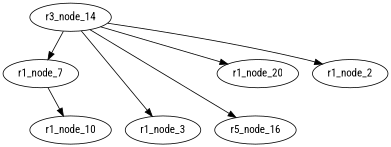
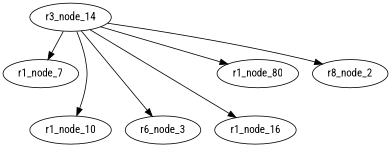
(258, 74) -> (258, 74)
(350, 74) -> (350, 74)
(54, 98) -> (87, 70)
(163, 130) -> (163, 130)
(255, 130) -> (255, 130)
